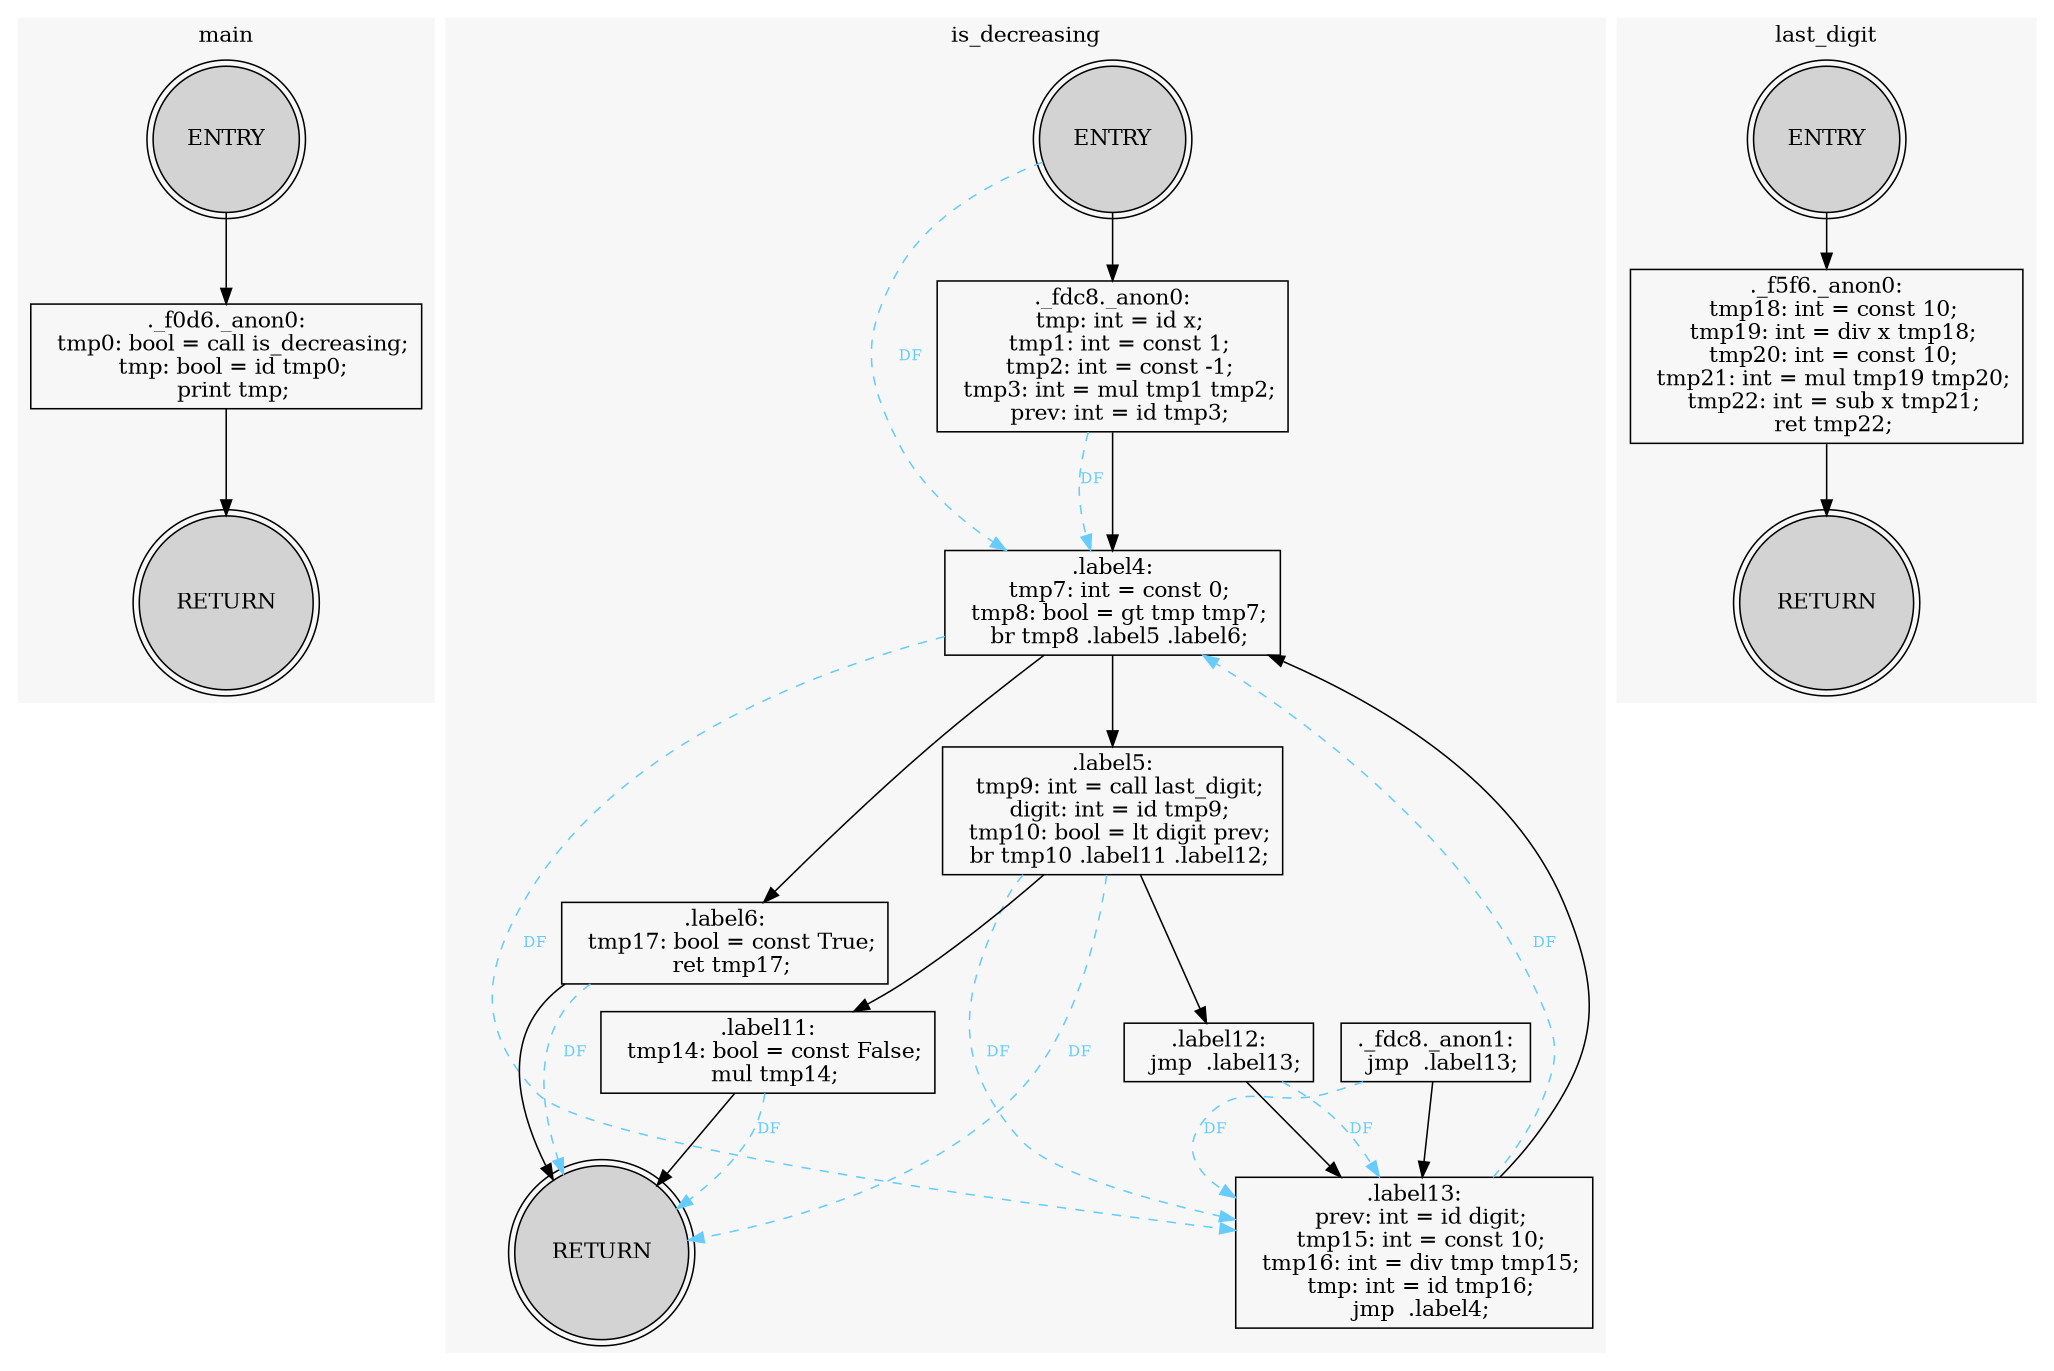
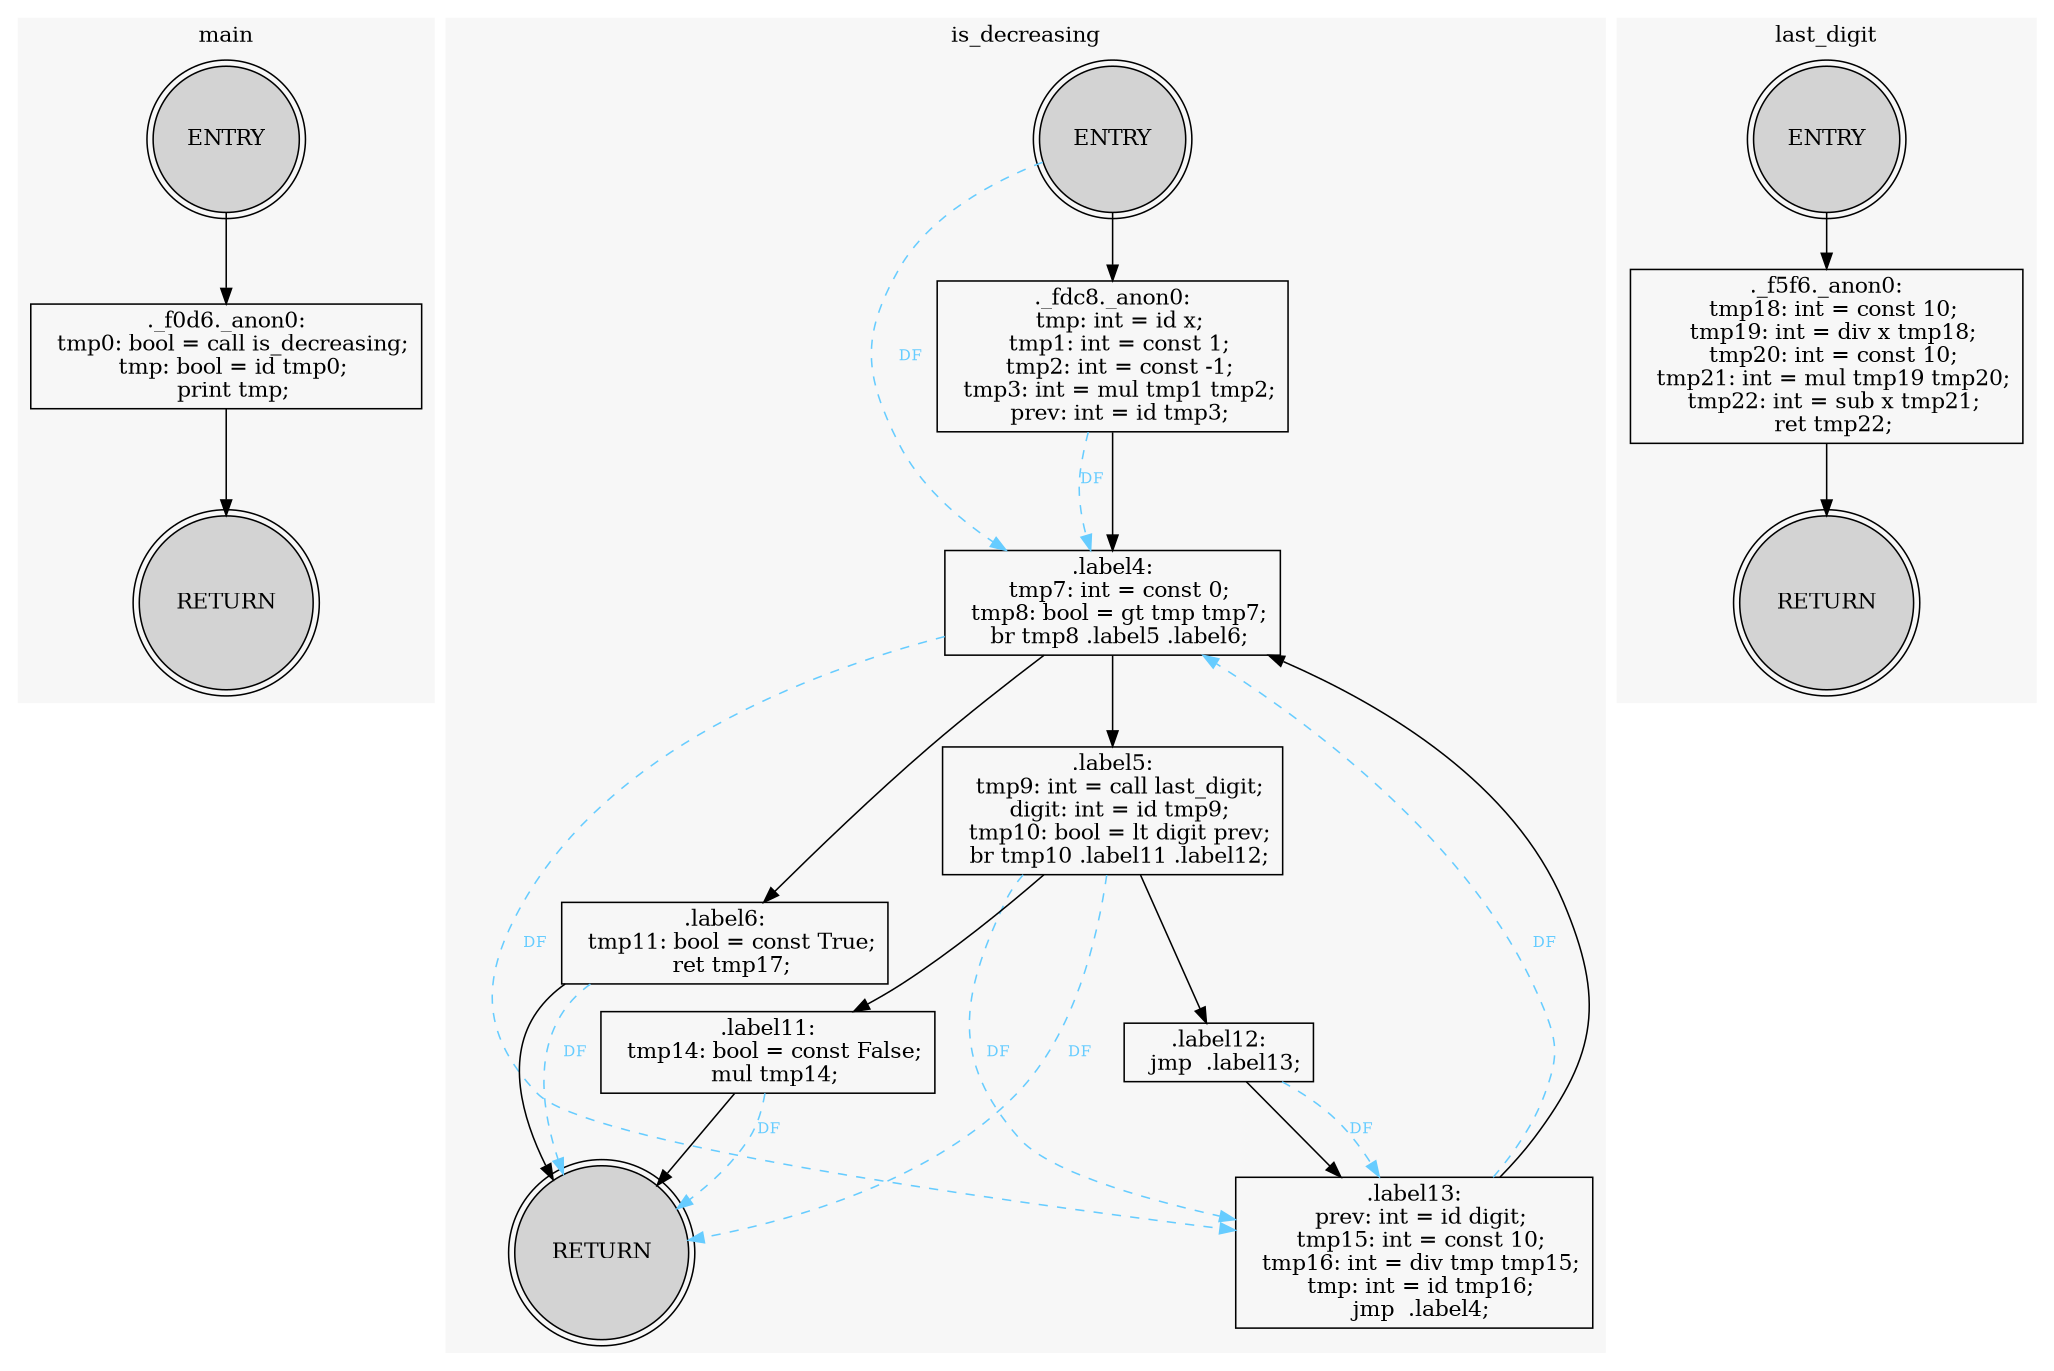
(725, 943) -> (725, 943)
(1436, 1052) -> none
